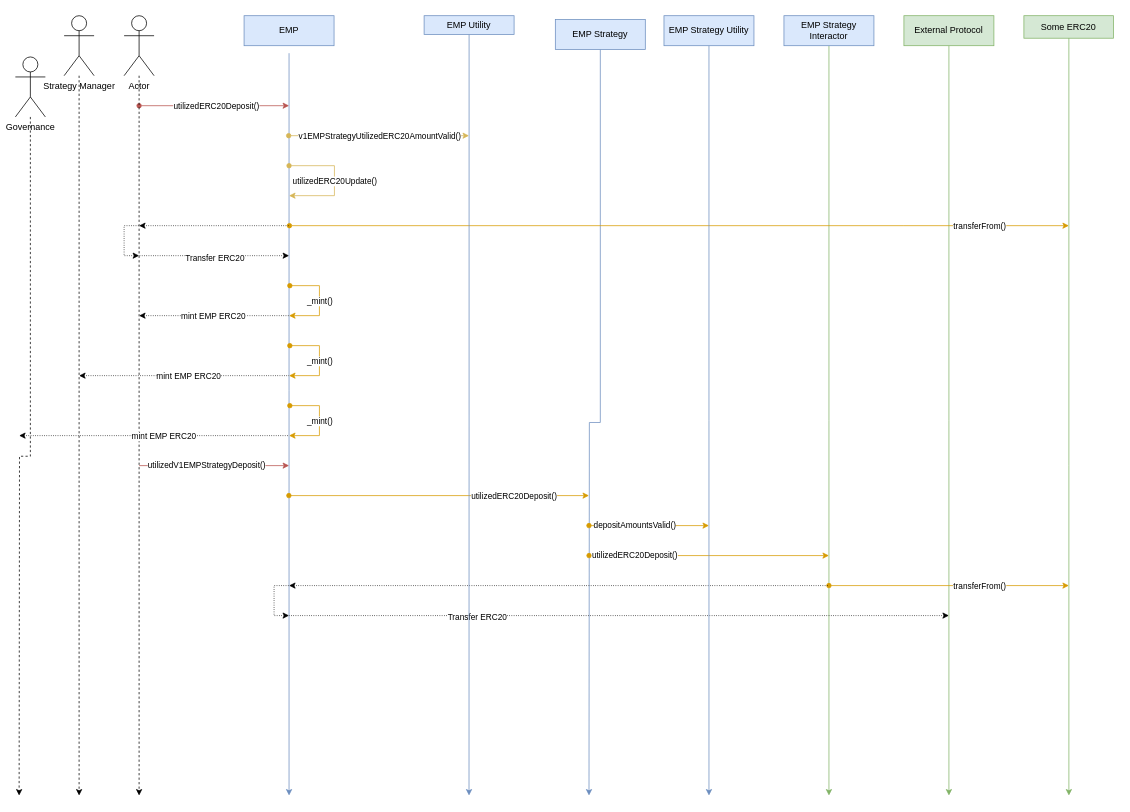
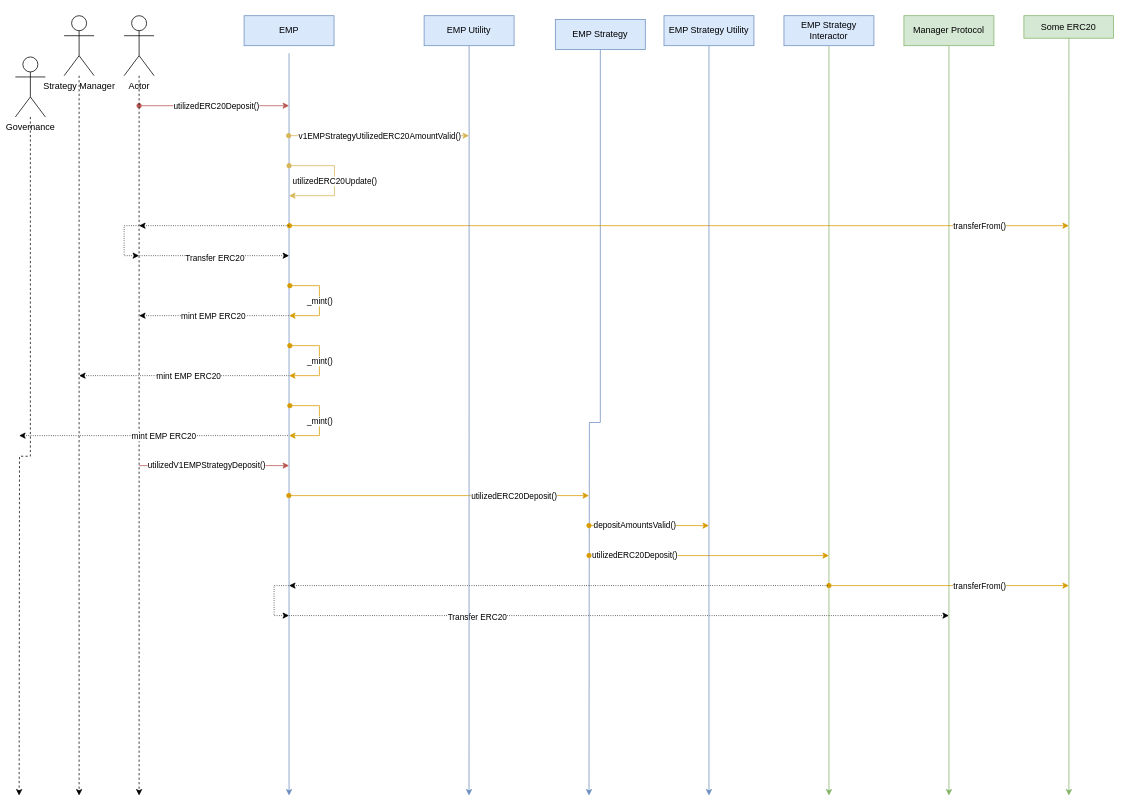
(469, 25) -> (469, 30)
(949, 30) -> (949, 30)
